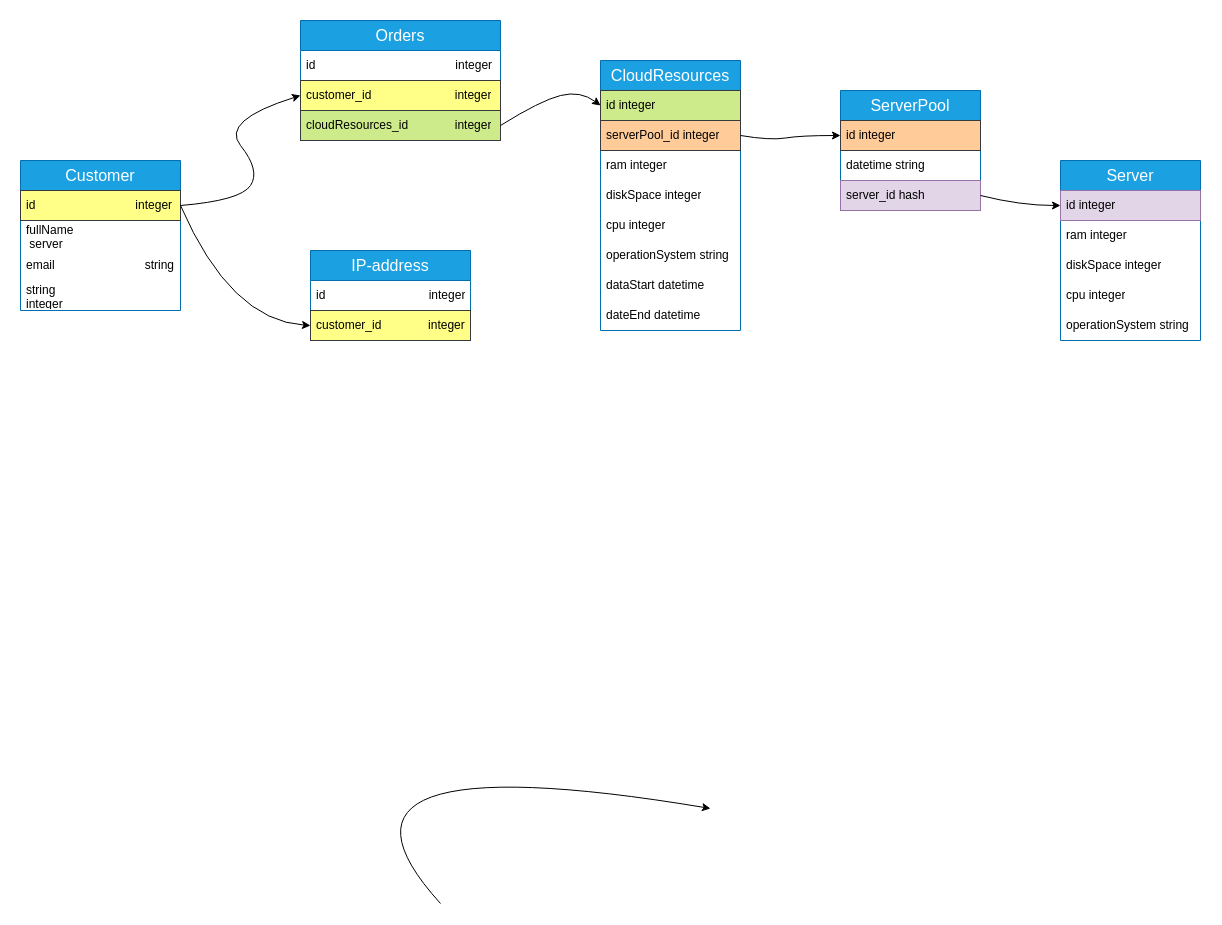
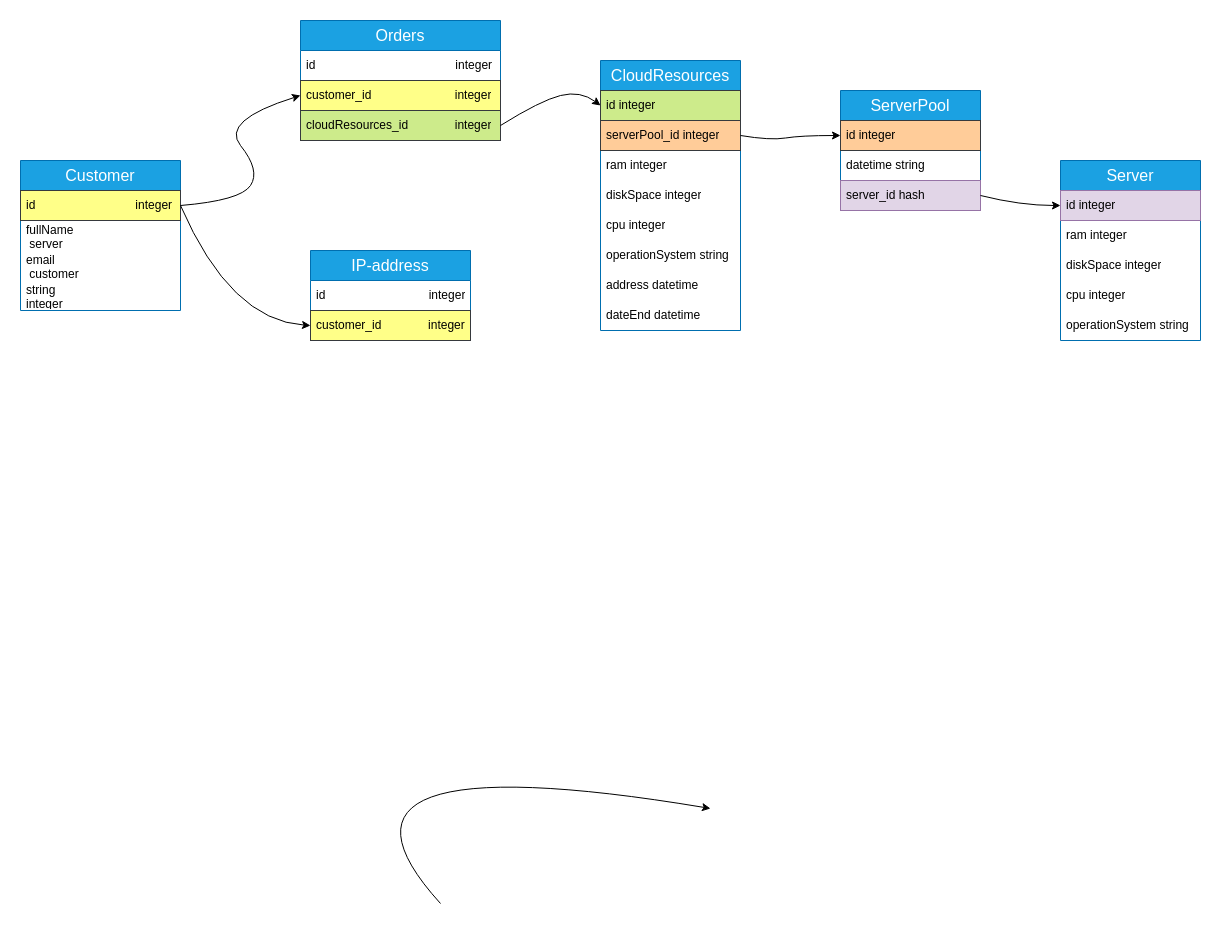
(102, 266) -> (102, 266)
(664, 286) -> (657, 286)
